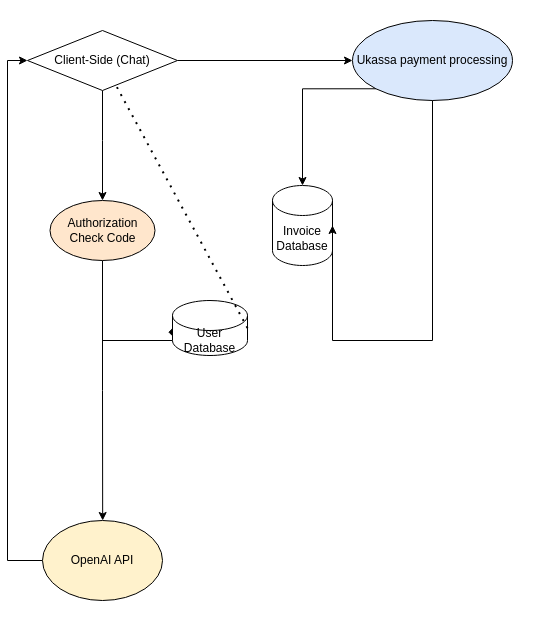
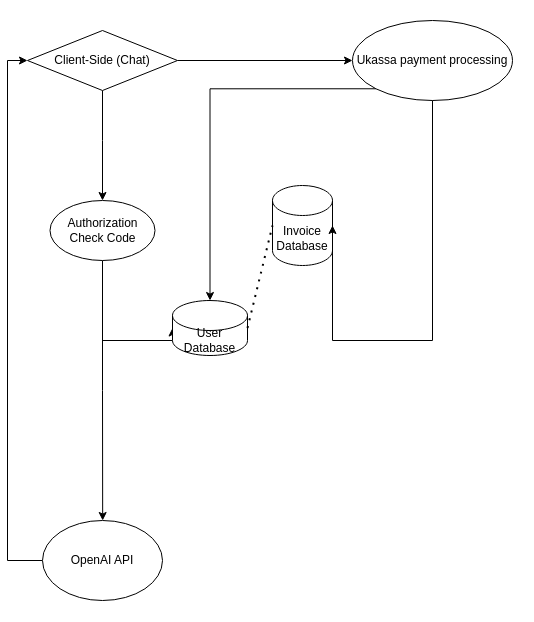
(433, 61) -> (433, 61)
(303, 133) -> (210, 145)
(182, 207) -> (260, 278)
(103, 231) -> (103, 231)
(173, 337) -> (173, 336)
(103, 561) -> (103, 561)
